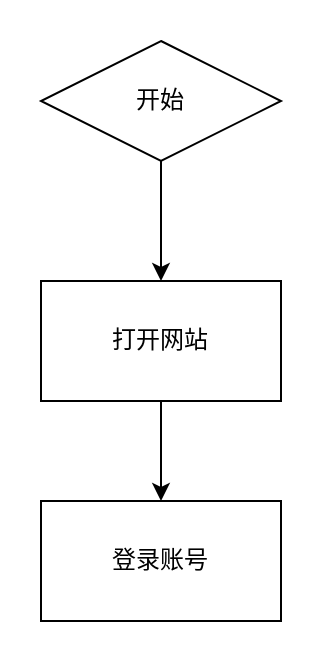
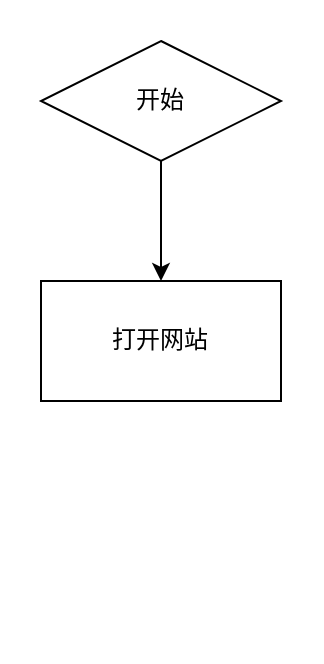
(161, 444) -> none
(161, 561) -> none
